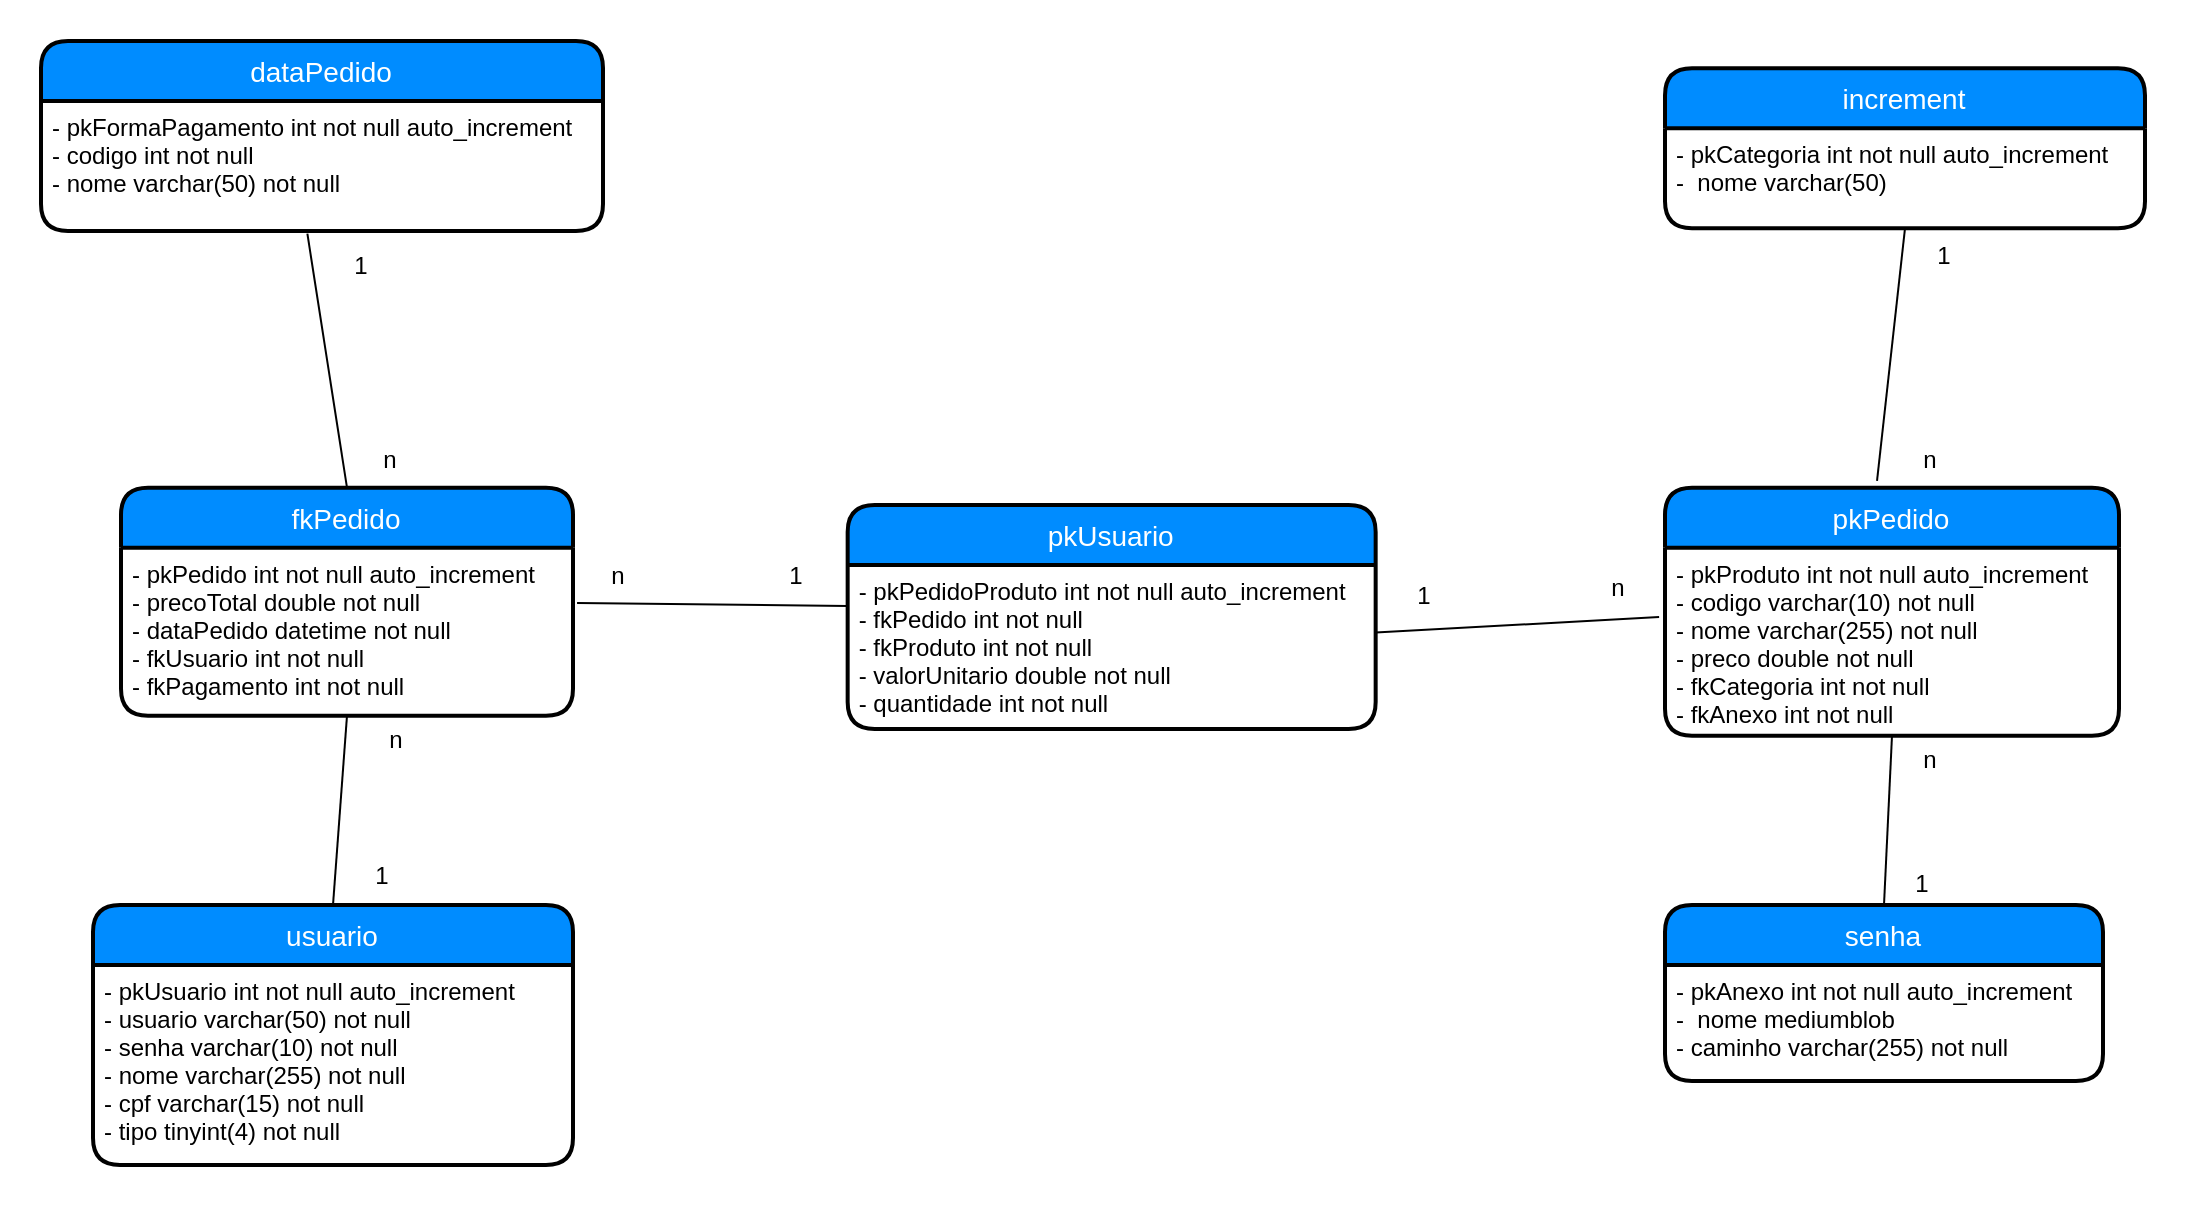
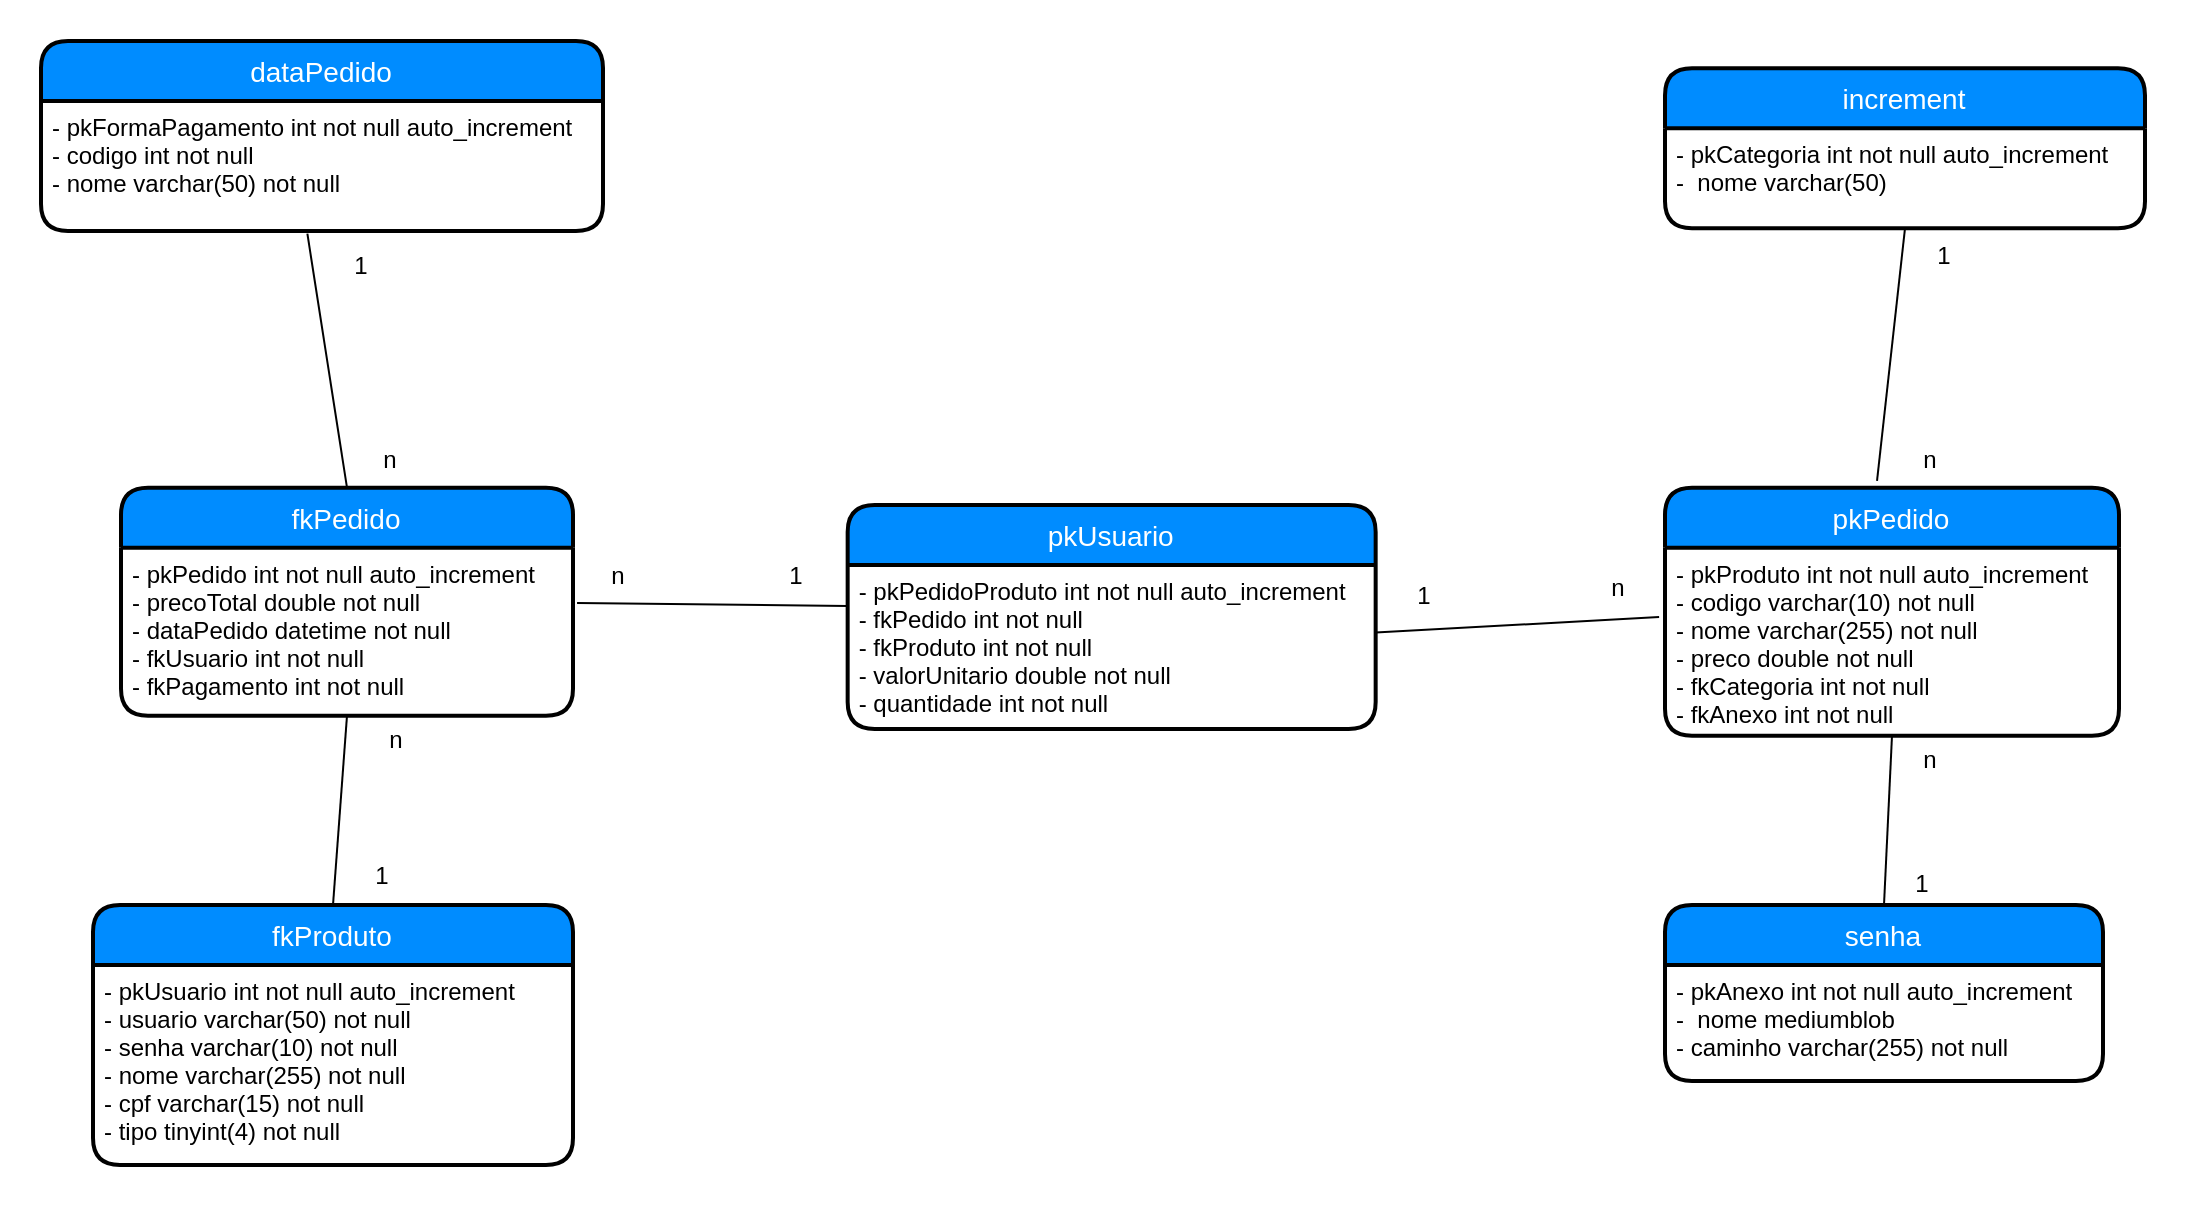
(332, 937) -> (332, 937)
